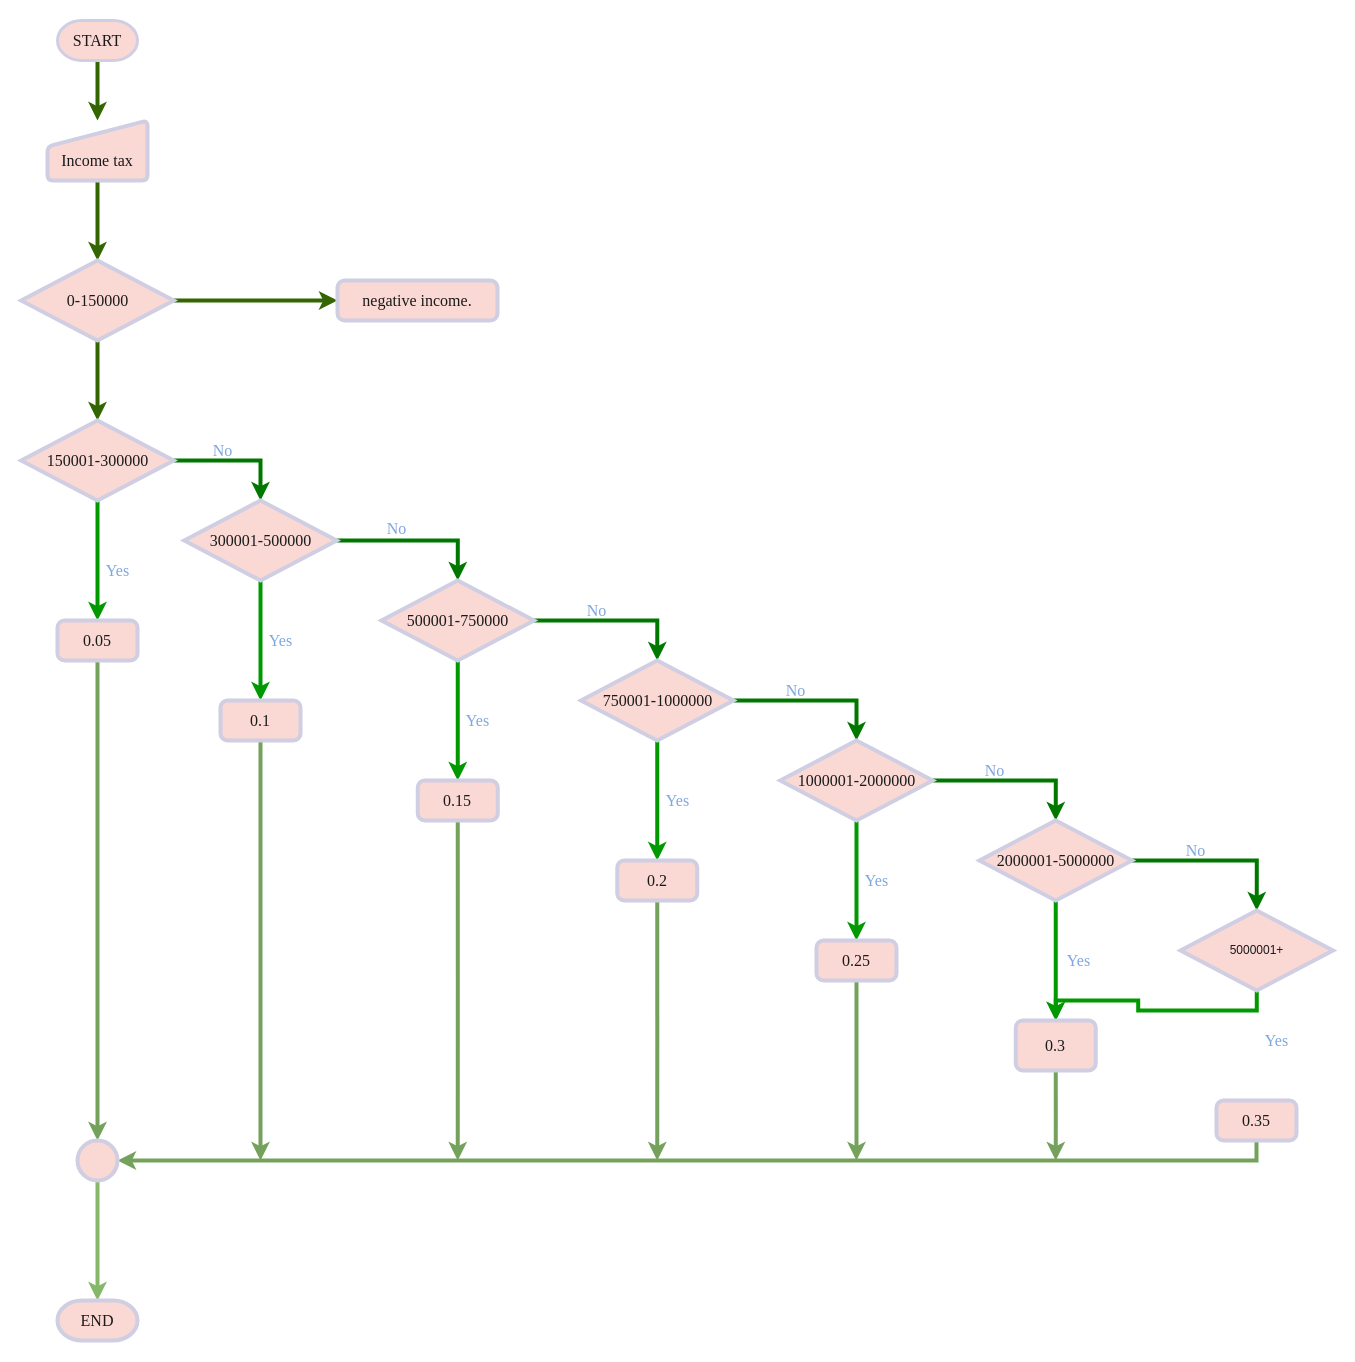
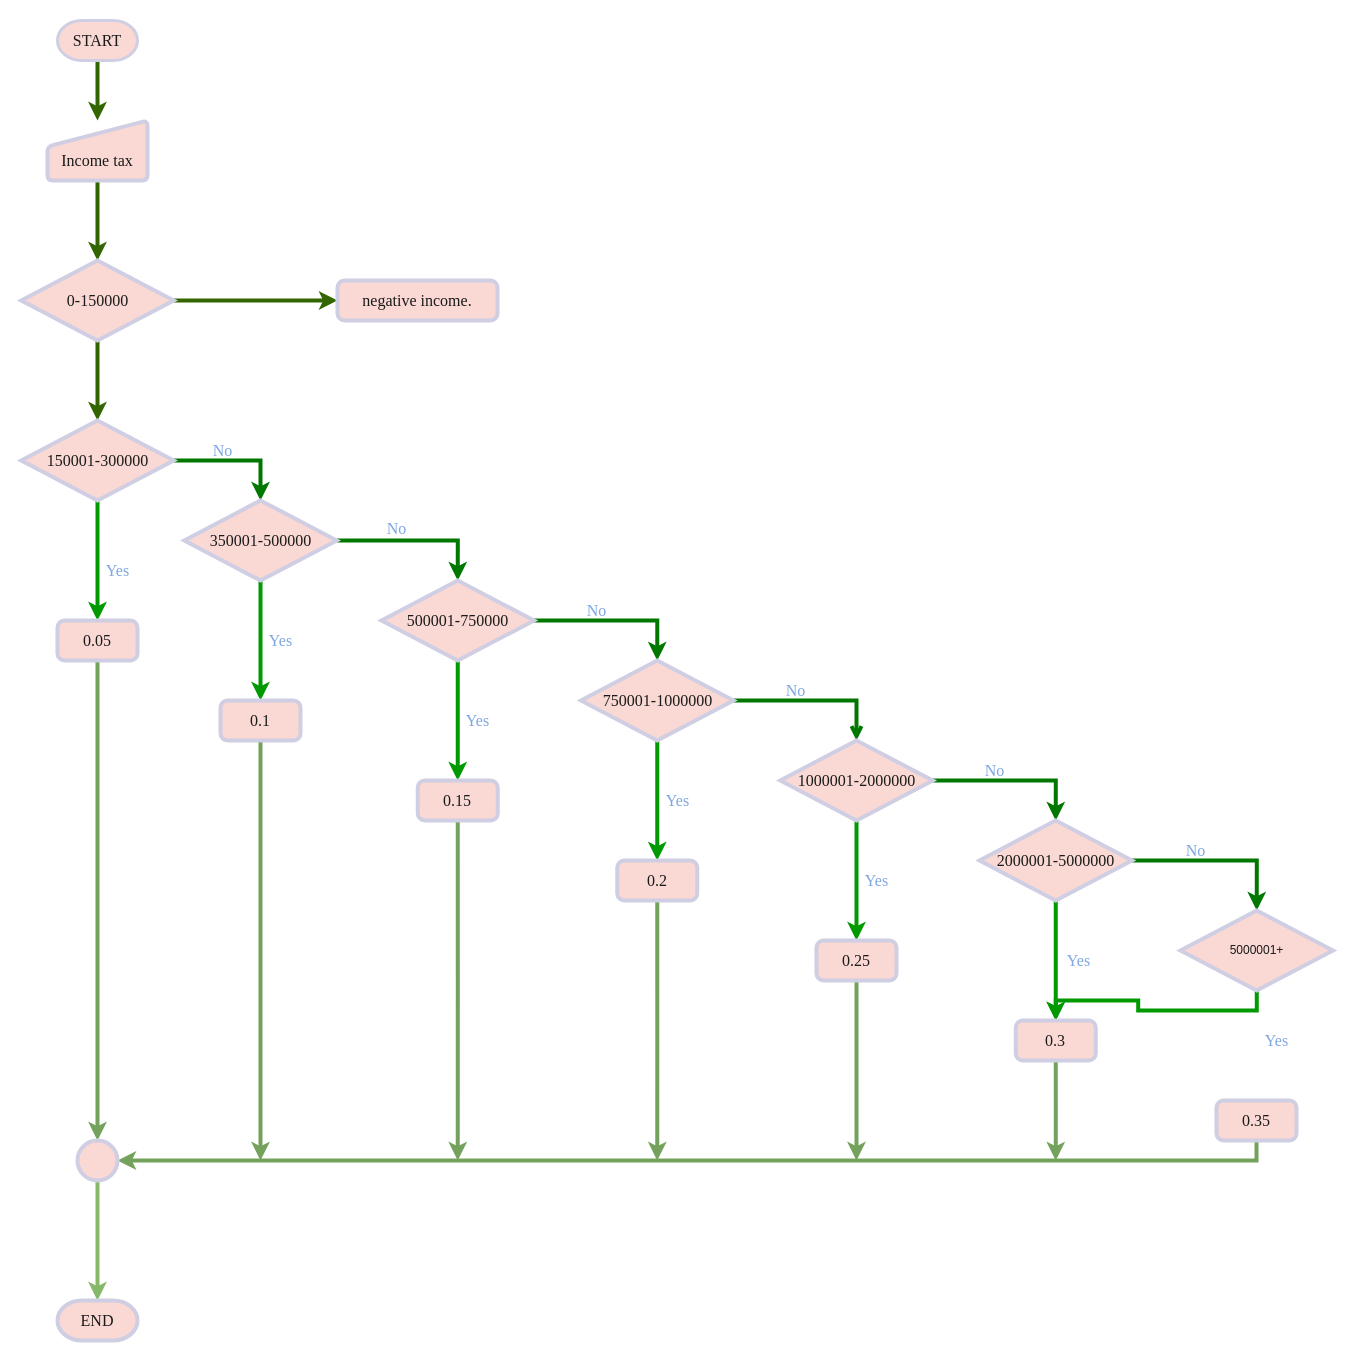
(261, 541) -> (261, 541)
(857, 726) -> (857, 726)
(1056, 1046) -> (1056, 1041)
